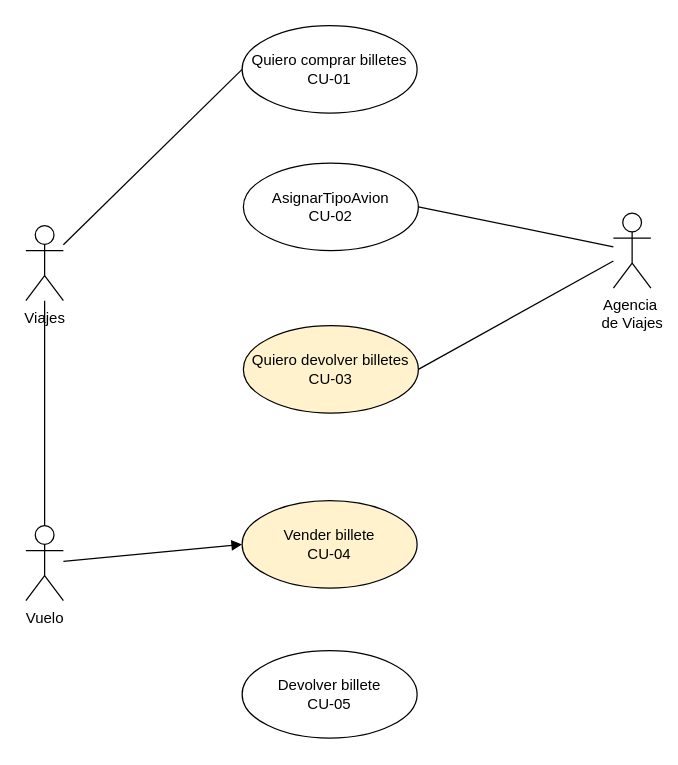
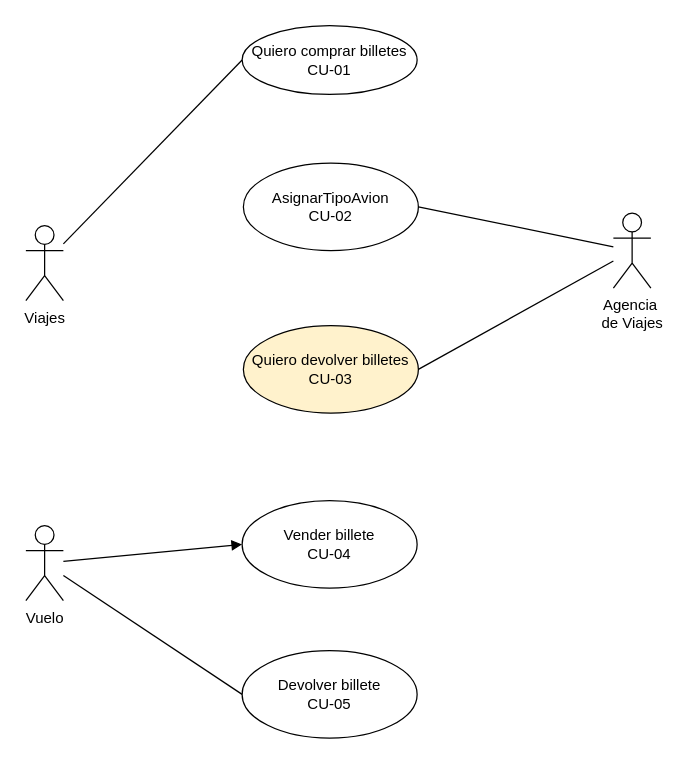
(329, 69) -> (329, 60)
(44, 414) -> (153, 635)
(329, 544) -> (329, 544)
